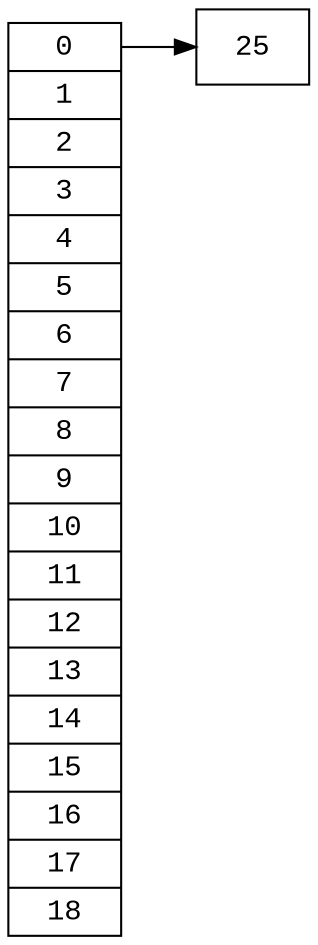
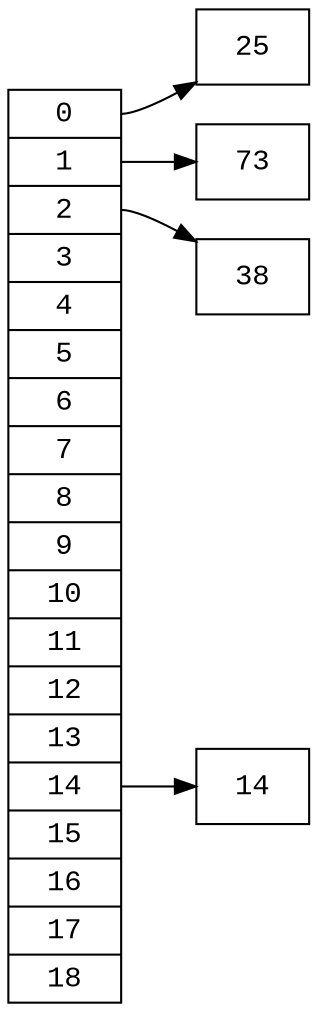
none -> (253, 162)
none -> (253, 277)
none -> (253, 786)
